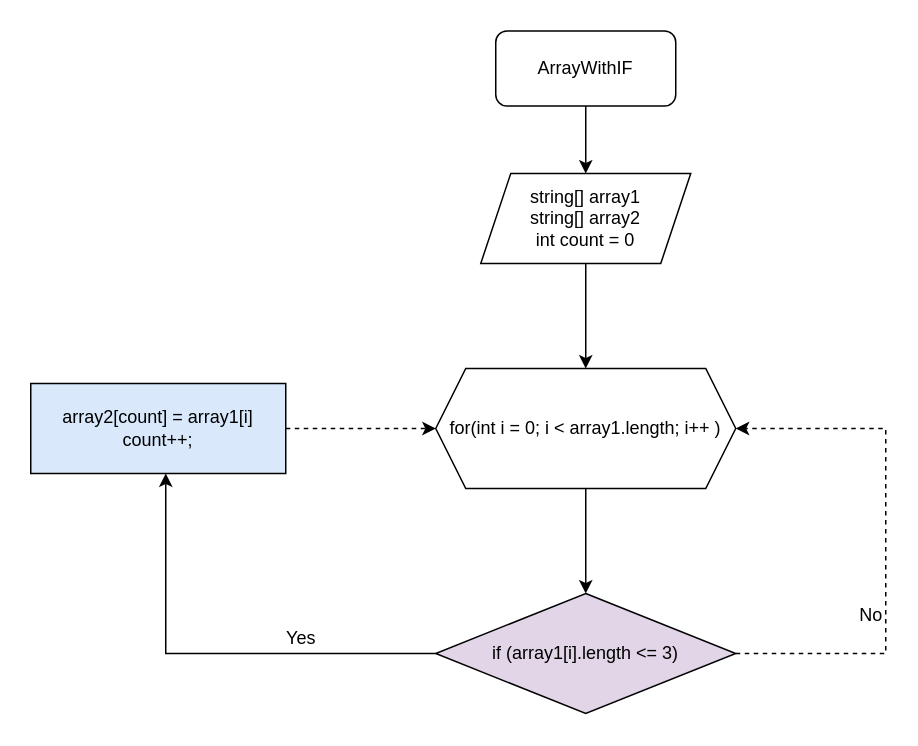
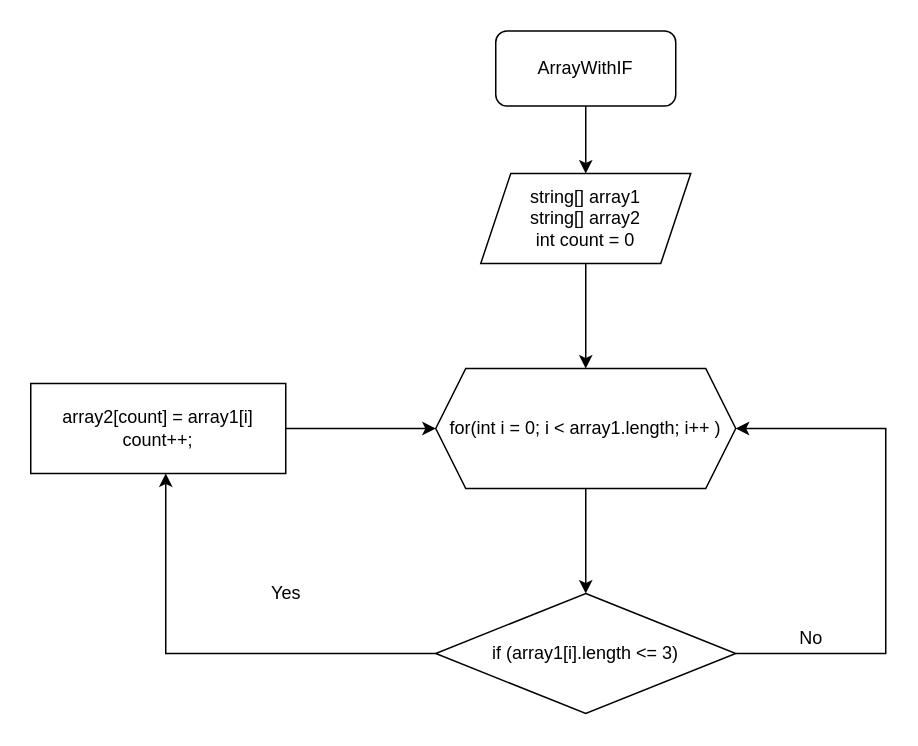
(158, 428) -> (158, 428)
(355, 428) -> (355, 428)
(886, 545) -> (886, 545)
(871, 616) -> (811, 638)
(301, 638) -> (286, 593)
(586, 653) -> (586, 653)
